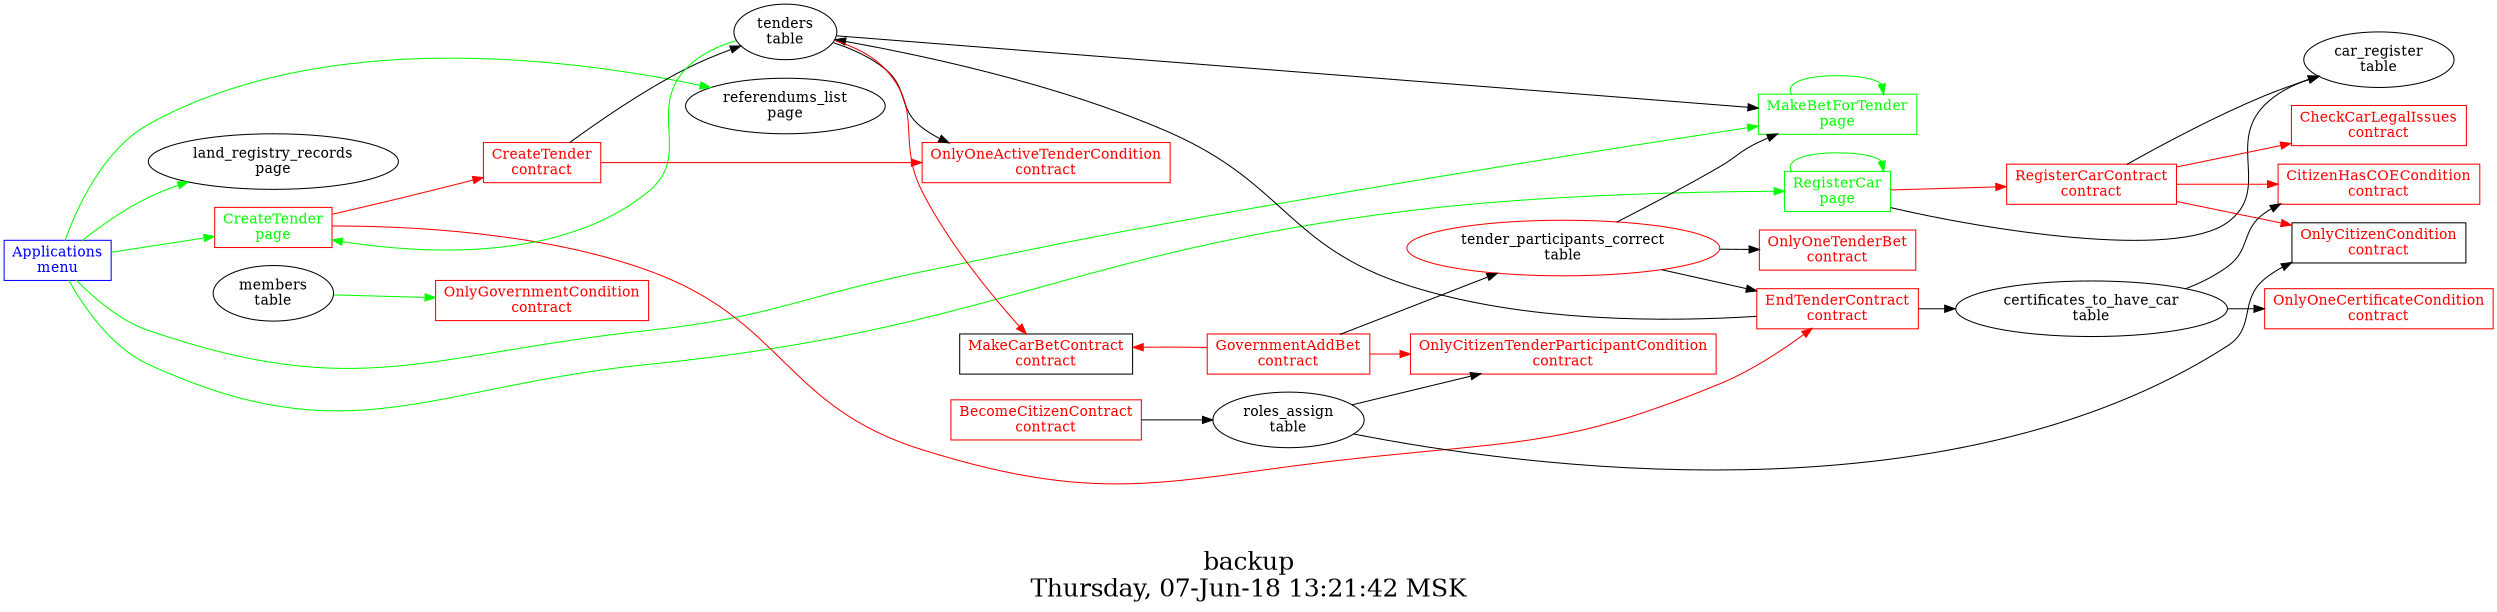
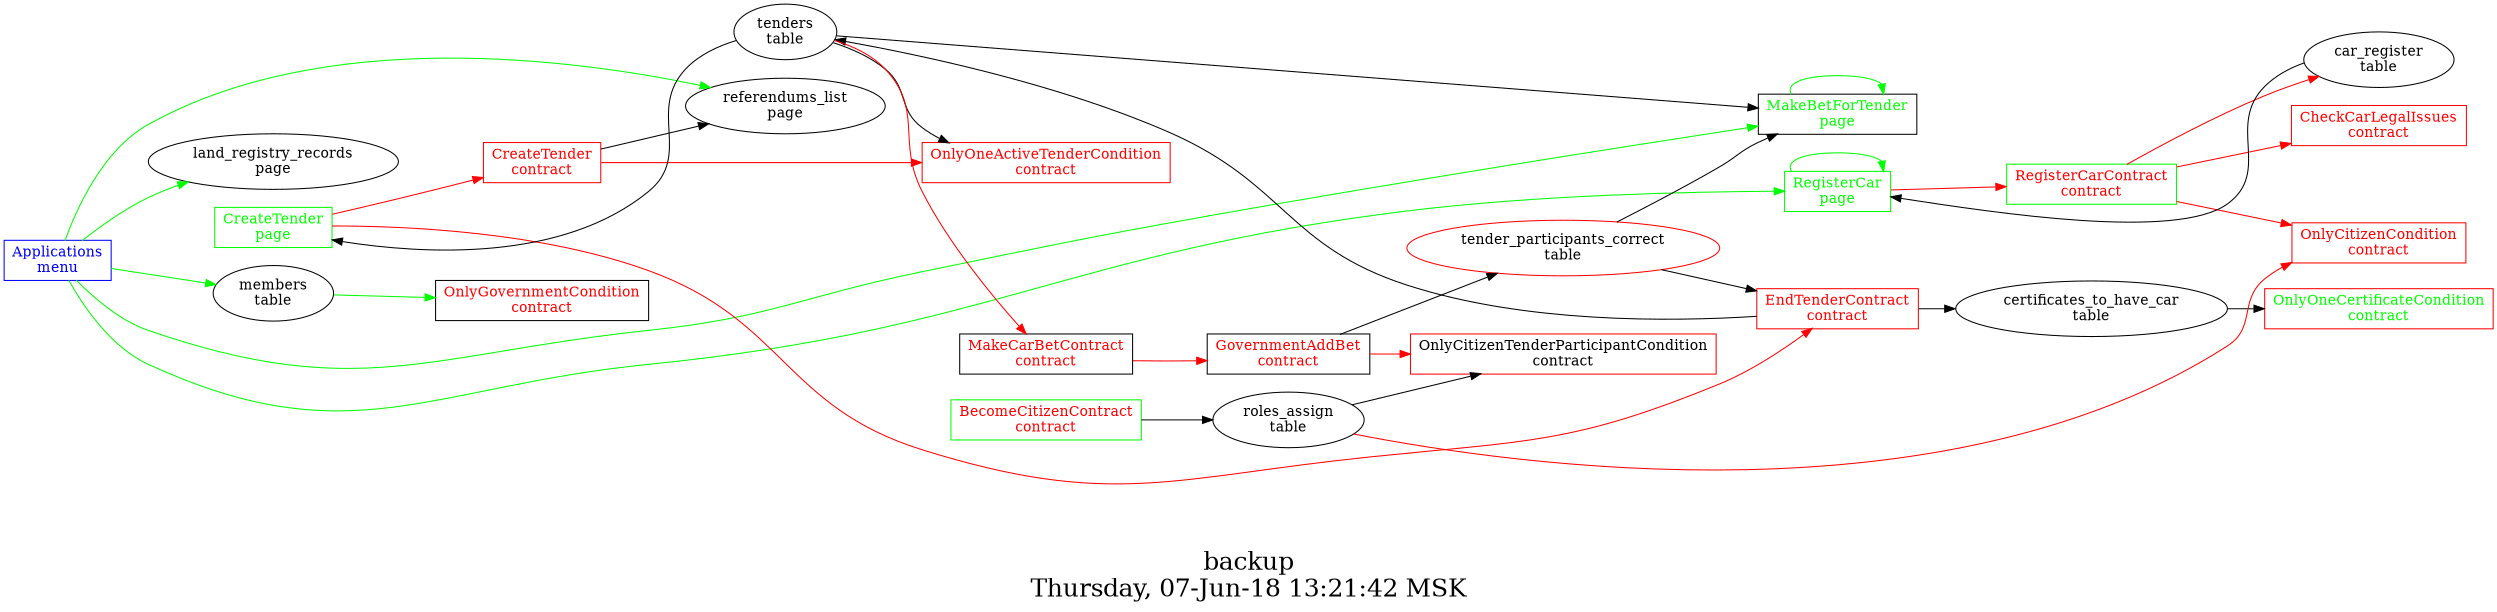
(647, 91) -> (650, 138)
(1838, 114) -> (1838, 114)
(2216, 118) -> (2216, 118)
(2092, 184) -> (2092, 184)
(2379, 184) -> none
(594, 223) -> (594, 223)
(273, 227) -> (273, 227)
(2149, 240) -> (2152, 221)
(2379, 243) -> (2379, 243)
(158, 245) -> (158, 276)
(1838, 250) -> none
(542, 301) -> (542, 301)
(2379, 309) -> (2379, 309)
(1175, 347) -> (1165, 361)
(1289, 354) -> (1289, 354)
(1563, 354) -> (1563, 354)
(1046, 420) -> (1046, 420)
(1850, 463) -> (1850, 463)
